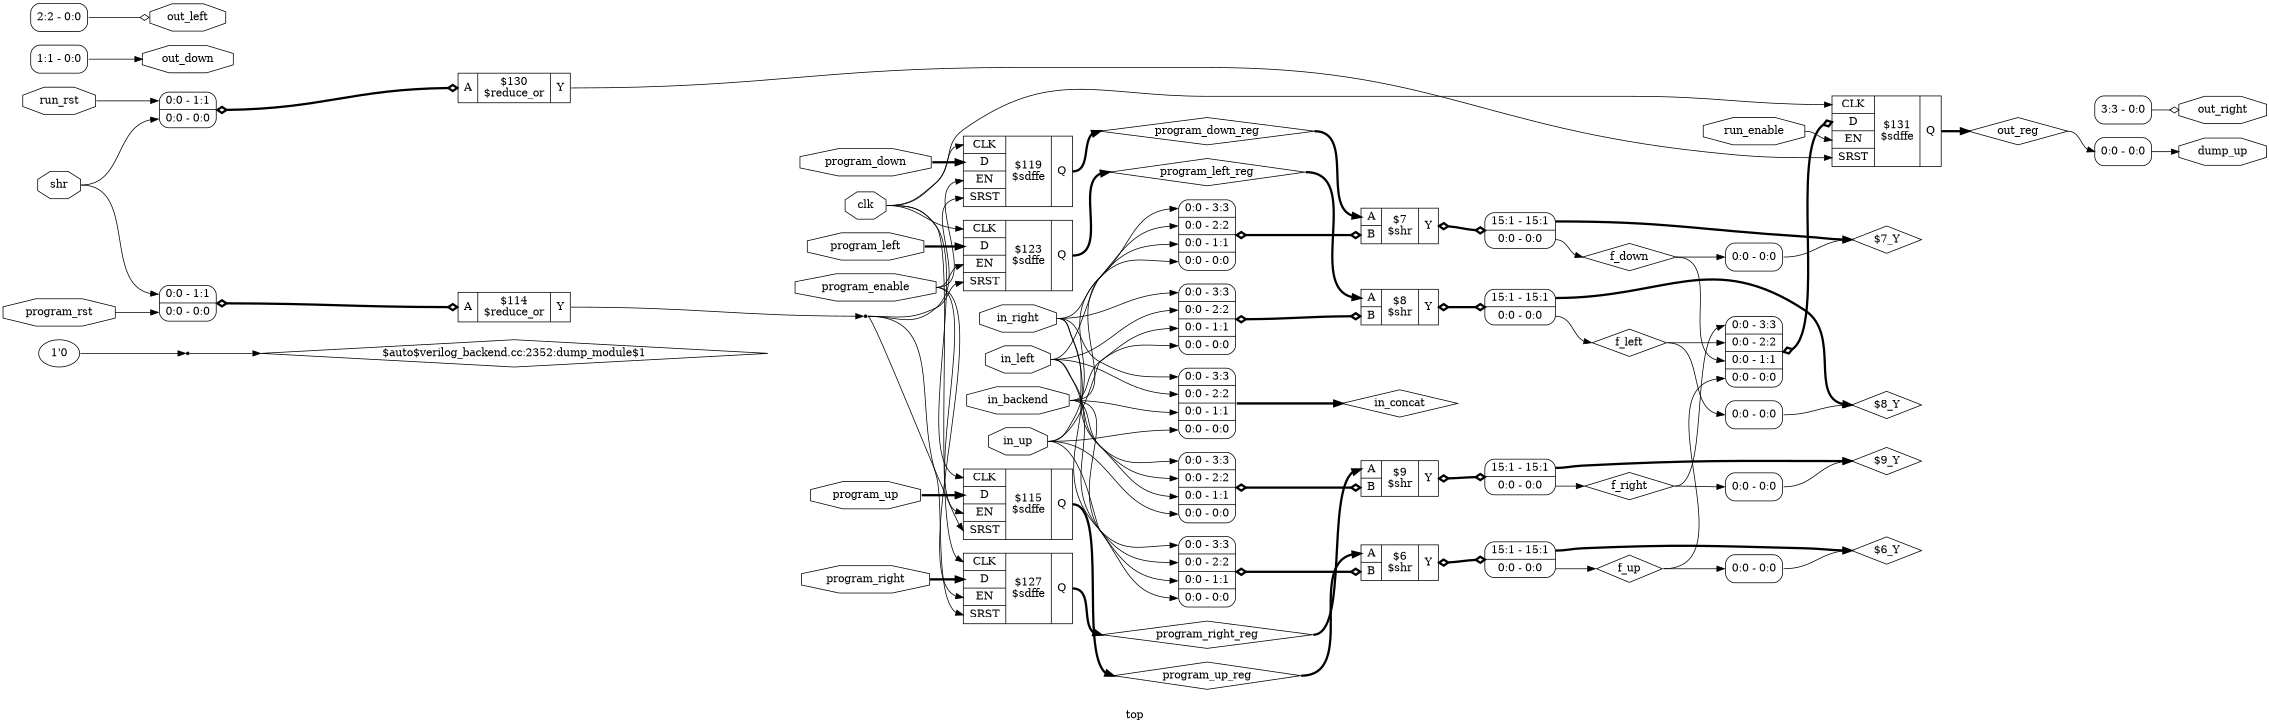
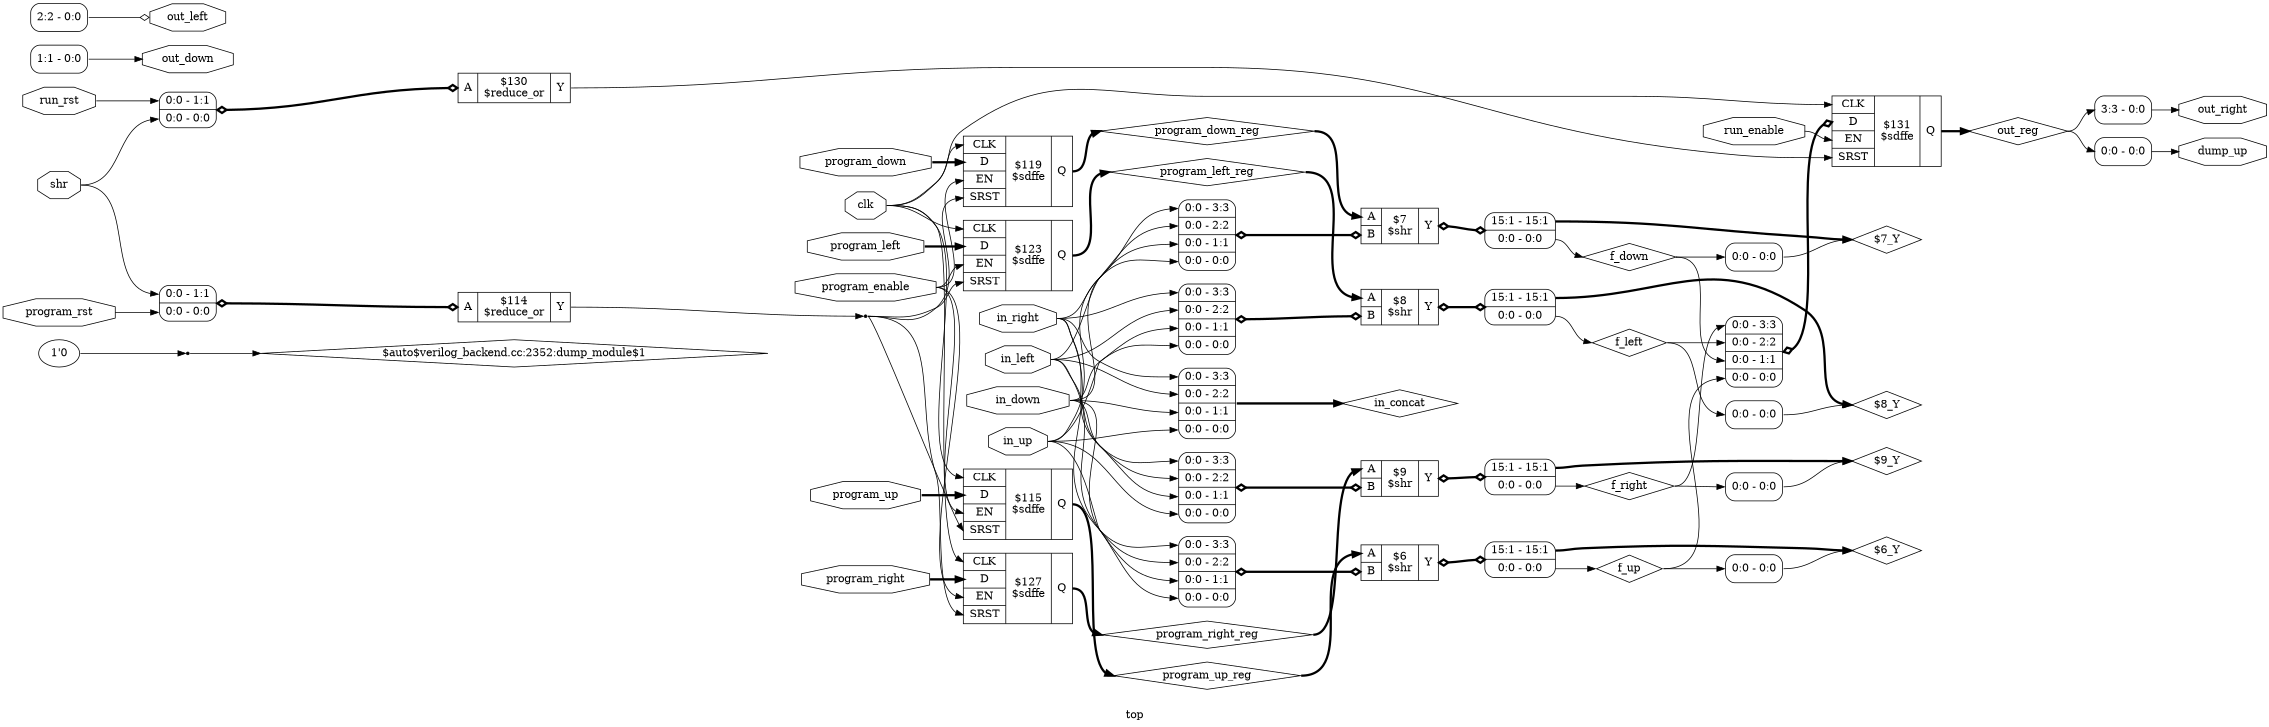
(2161, 110) -> (2161, 110)
none -> (2079, 124)
(1018, 400) -> (1018, 400)
